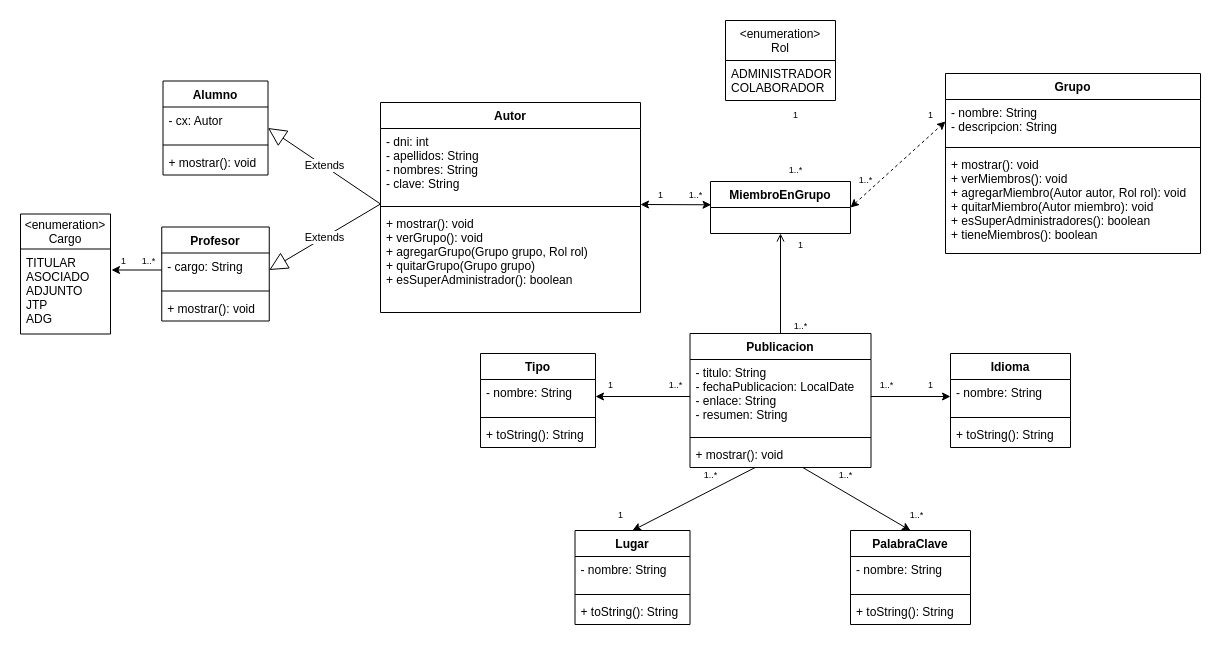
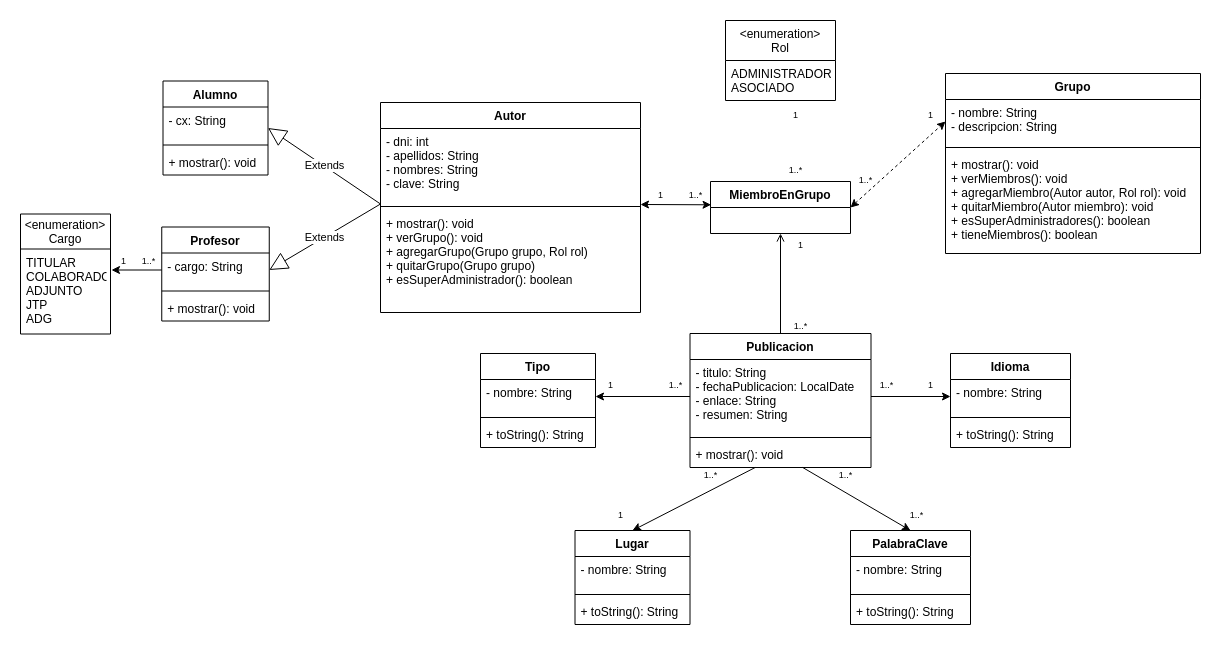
(775, 74) -> (775, 74)
(201, 121) -> (203, 121)
(50, 263) -> (50, 263)
